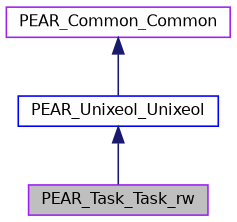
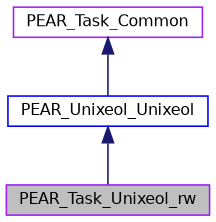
(118, 22) -> (108, 22)
(118, 200) -> (108, 200)
